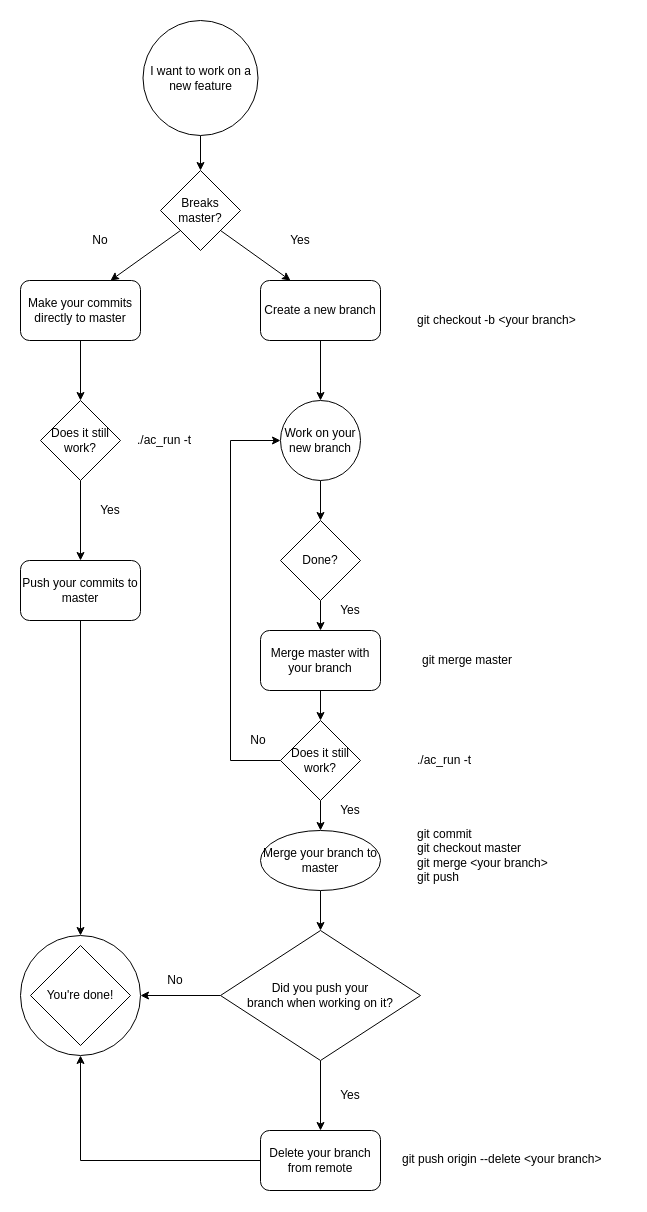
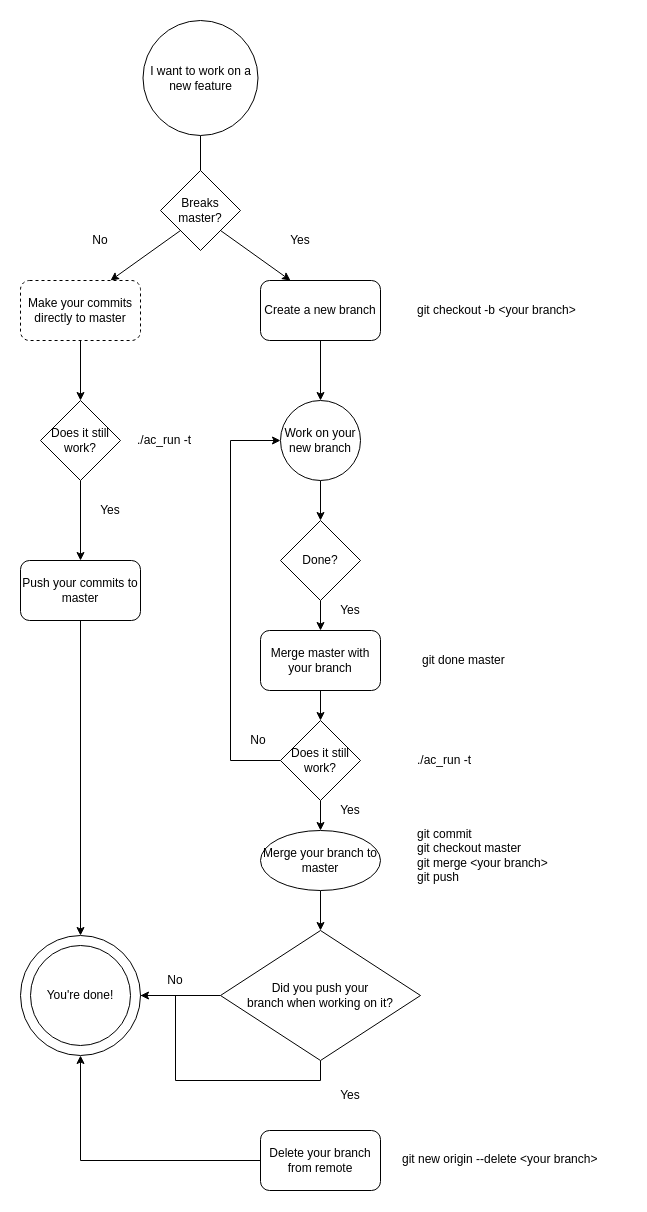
(201, 162) -> (201, 165)
(81, 311) -> (81, 311)
(521, 321) -> (521, 311)
(472, 661) -> (468, 661)
(81, 996) -> (81, 996)
(321, 1101) -> (209, 1081)
(516, 1160) -> (513, 1160)
